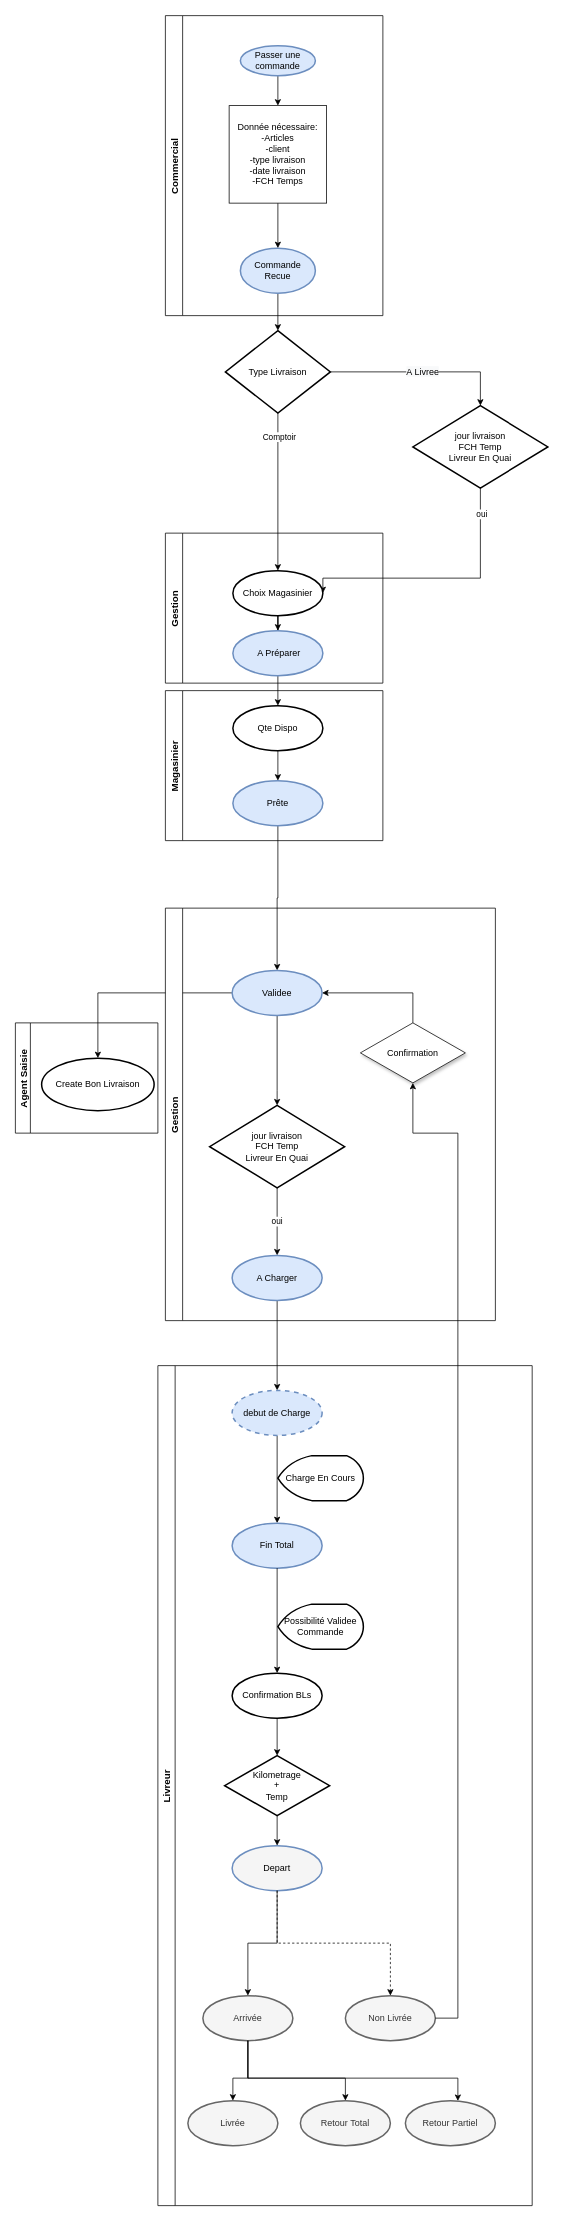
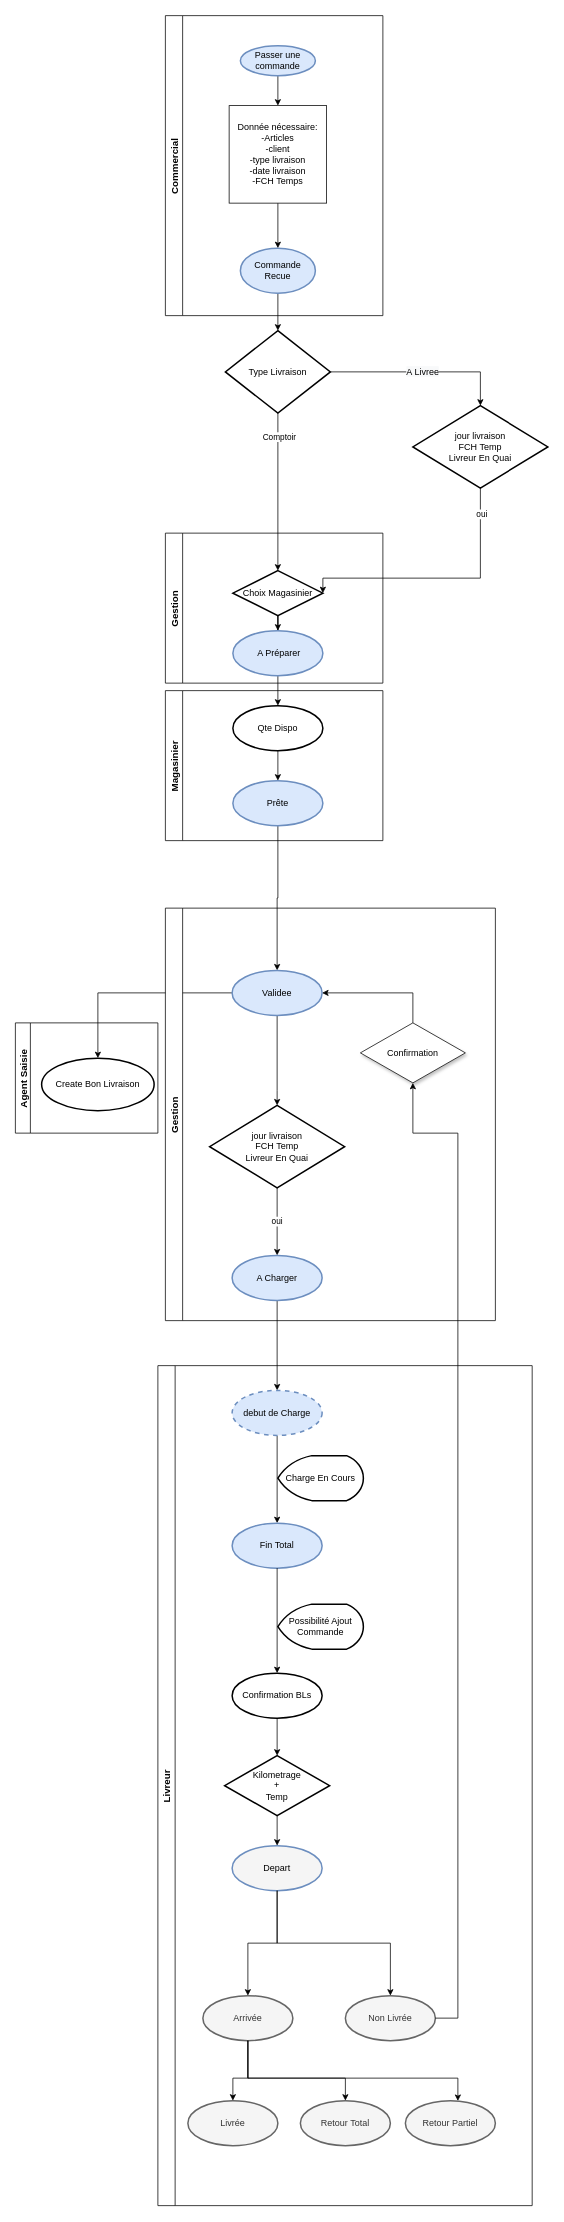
(278, 593) -> (278, 593)
(321, 1626) -> (321, 1626)
(357, 1943) -> (357, 1943)
